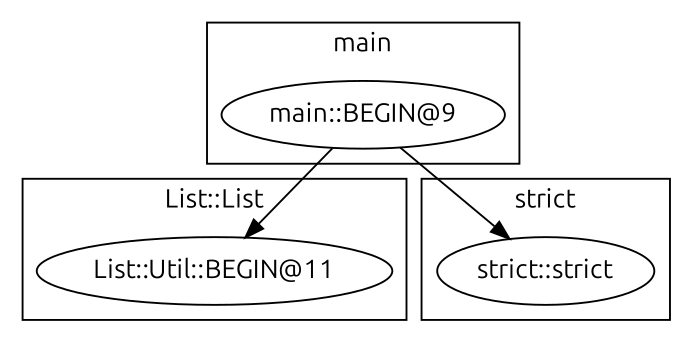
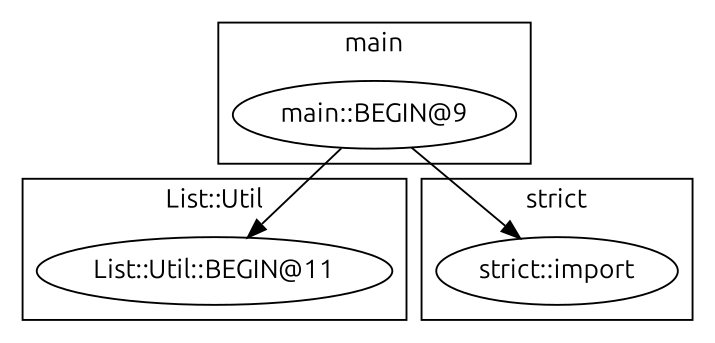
(215, 200) -> (215, 200)
(546, 271) -> (557, 271)
